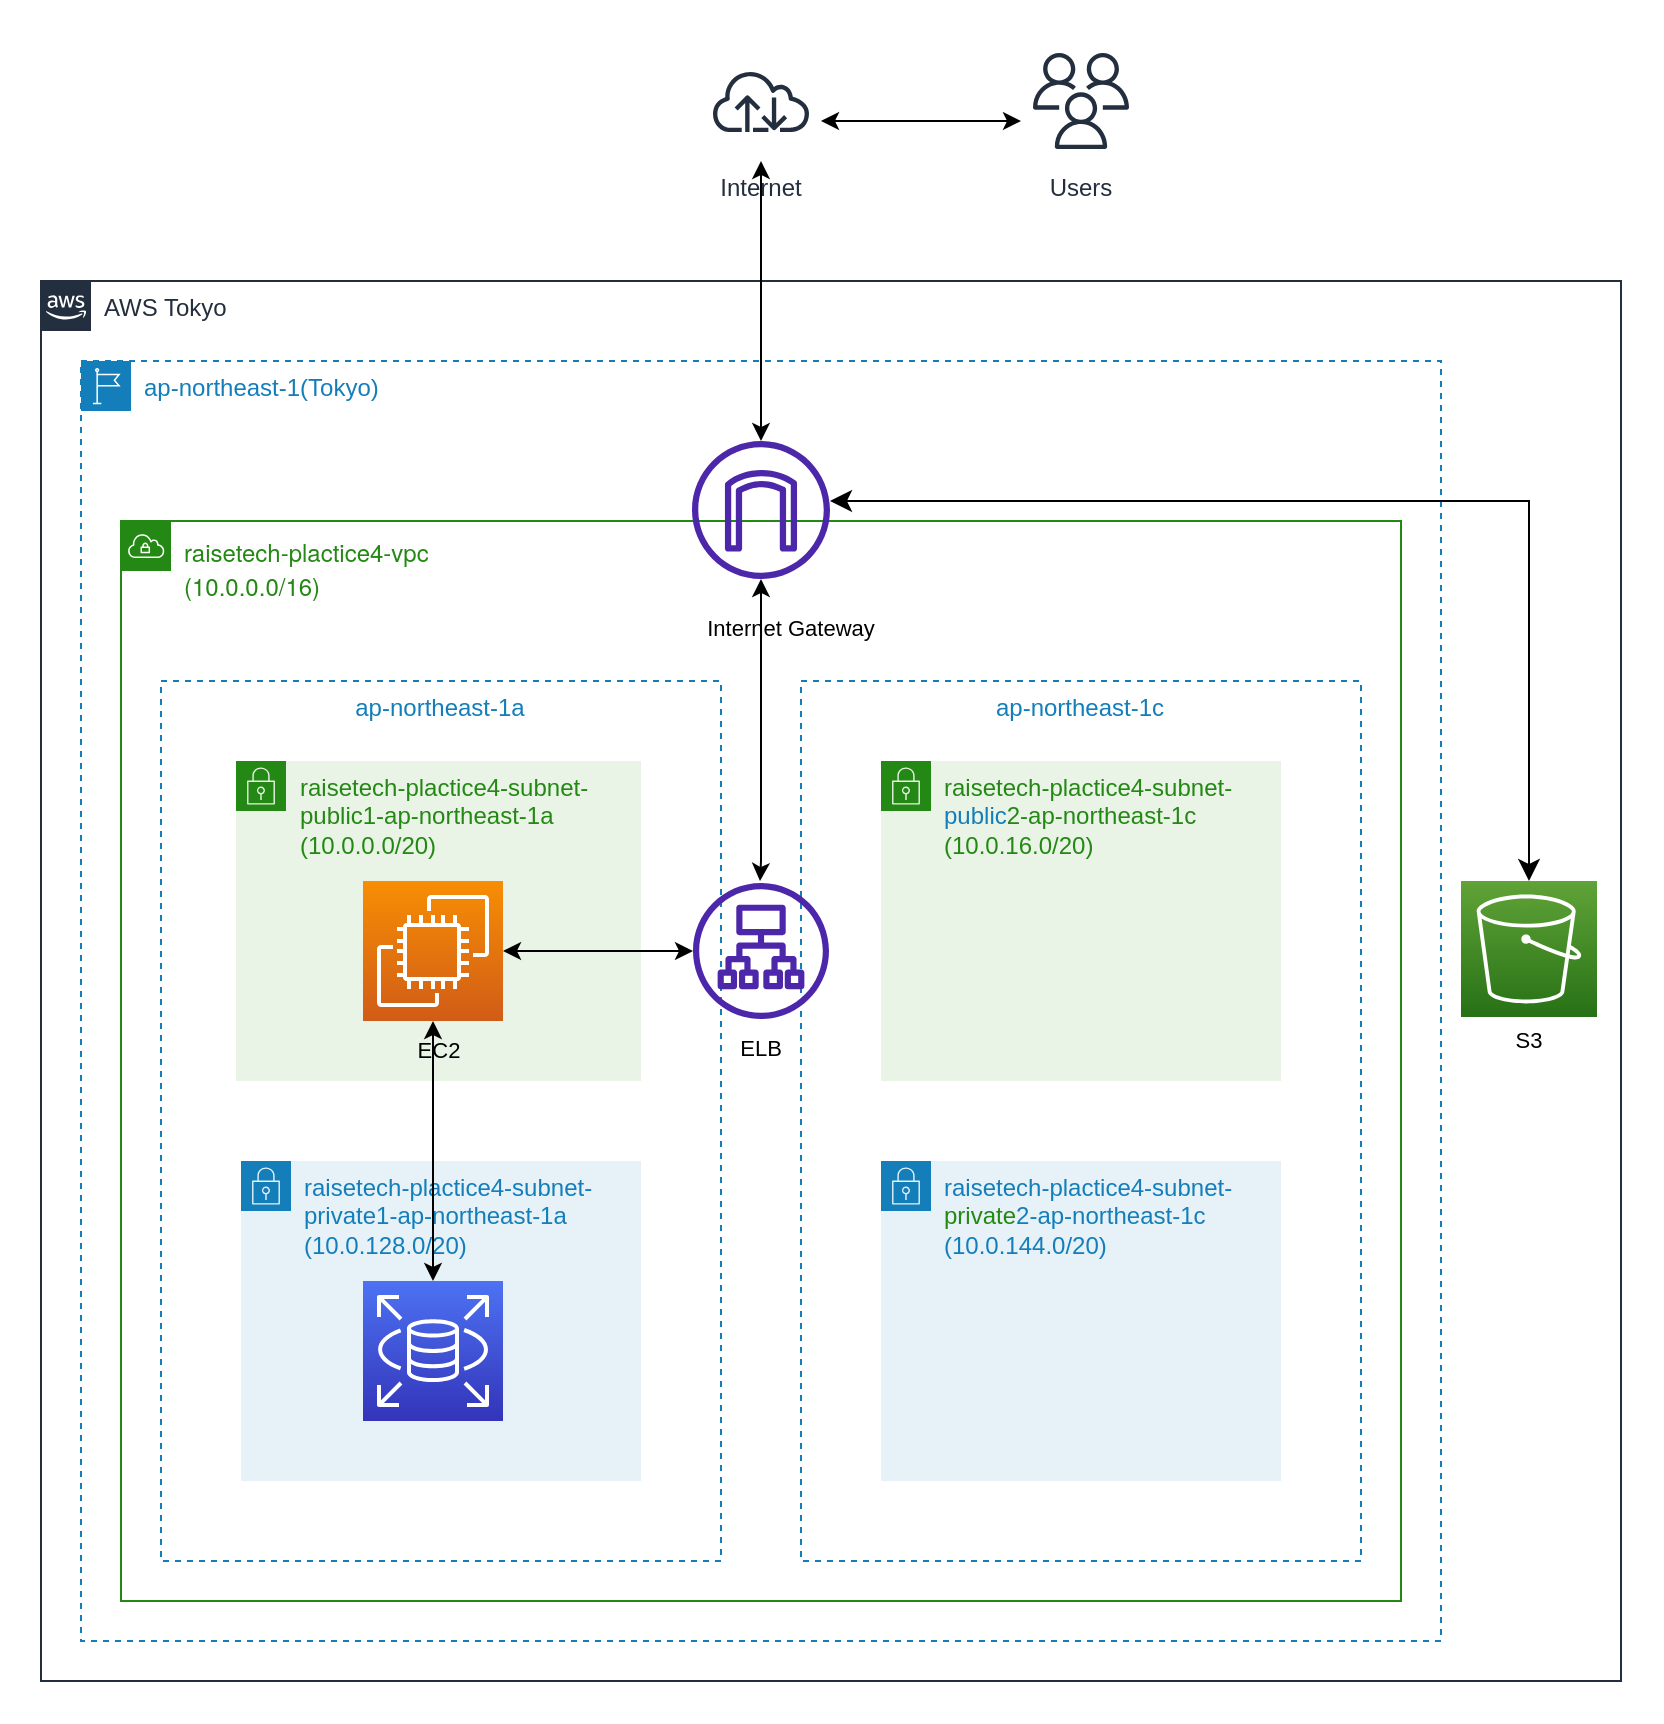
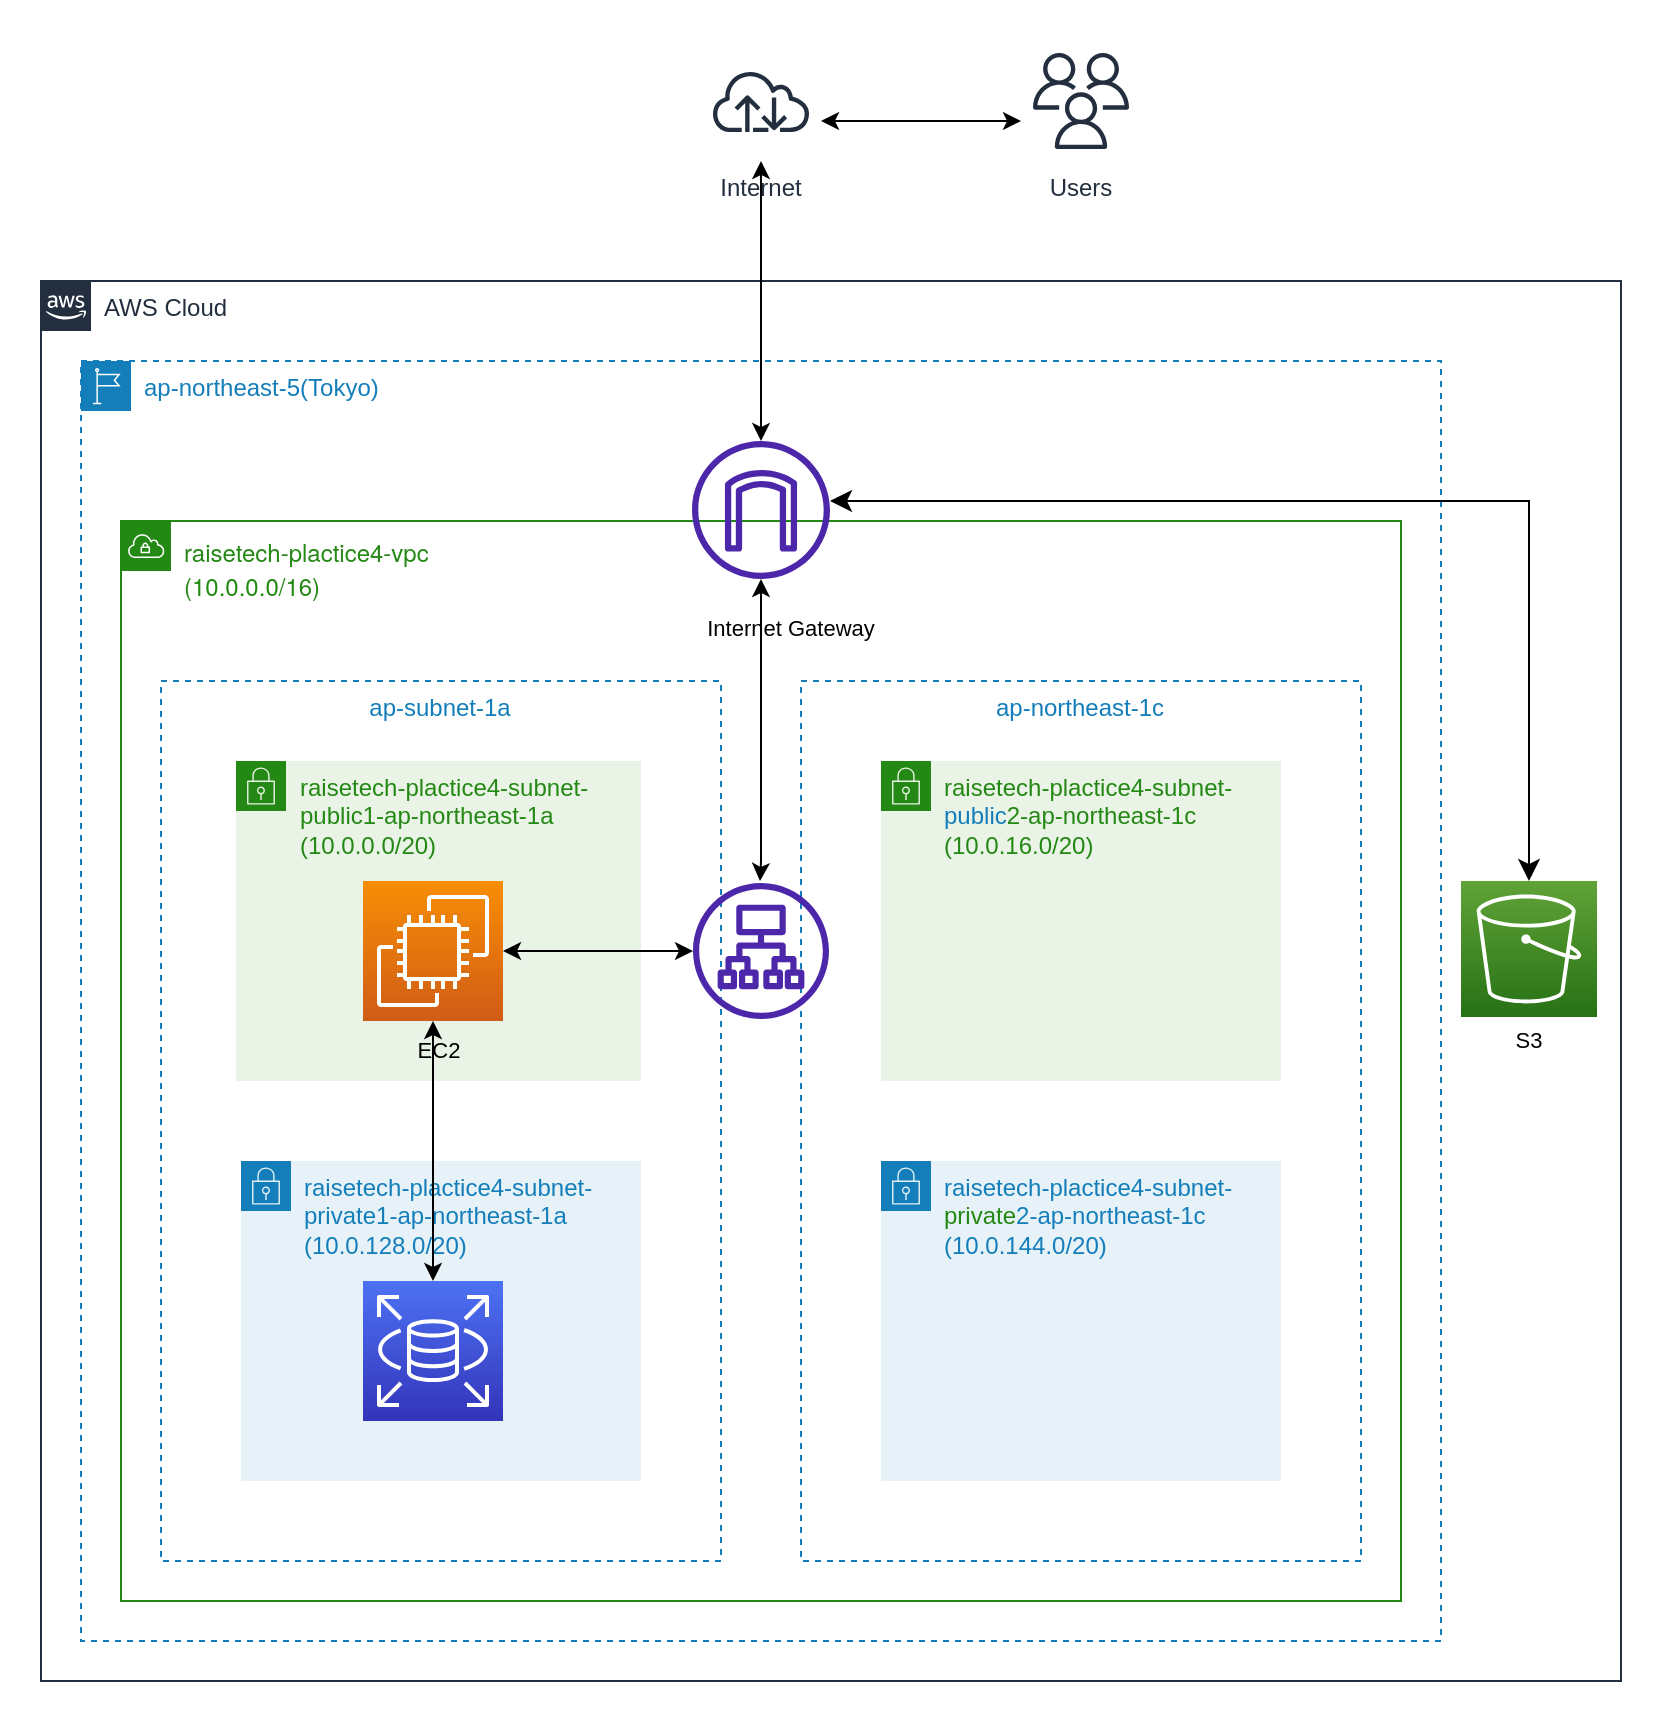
(162, 309) -> (159, 309)
(286, 389) -> (286, 389)
(440, 708) -> (440, 708)
(761, 1049) -> none
